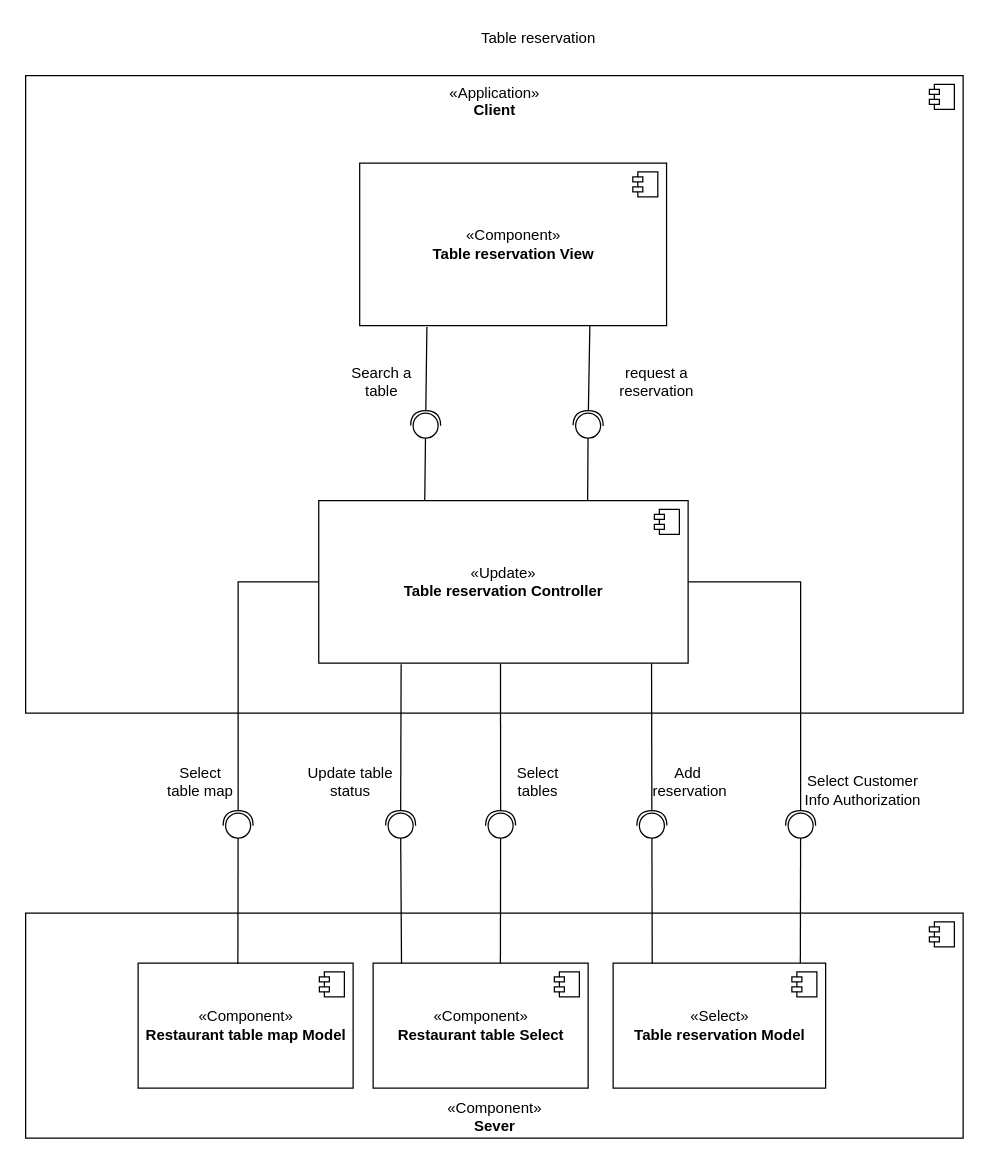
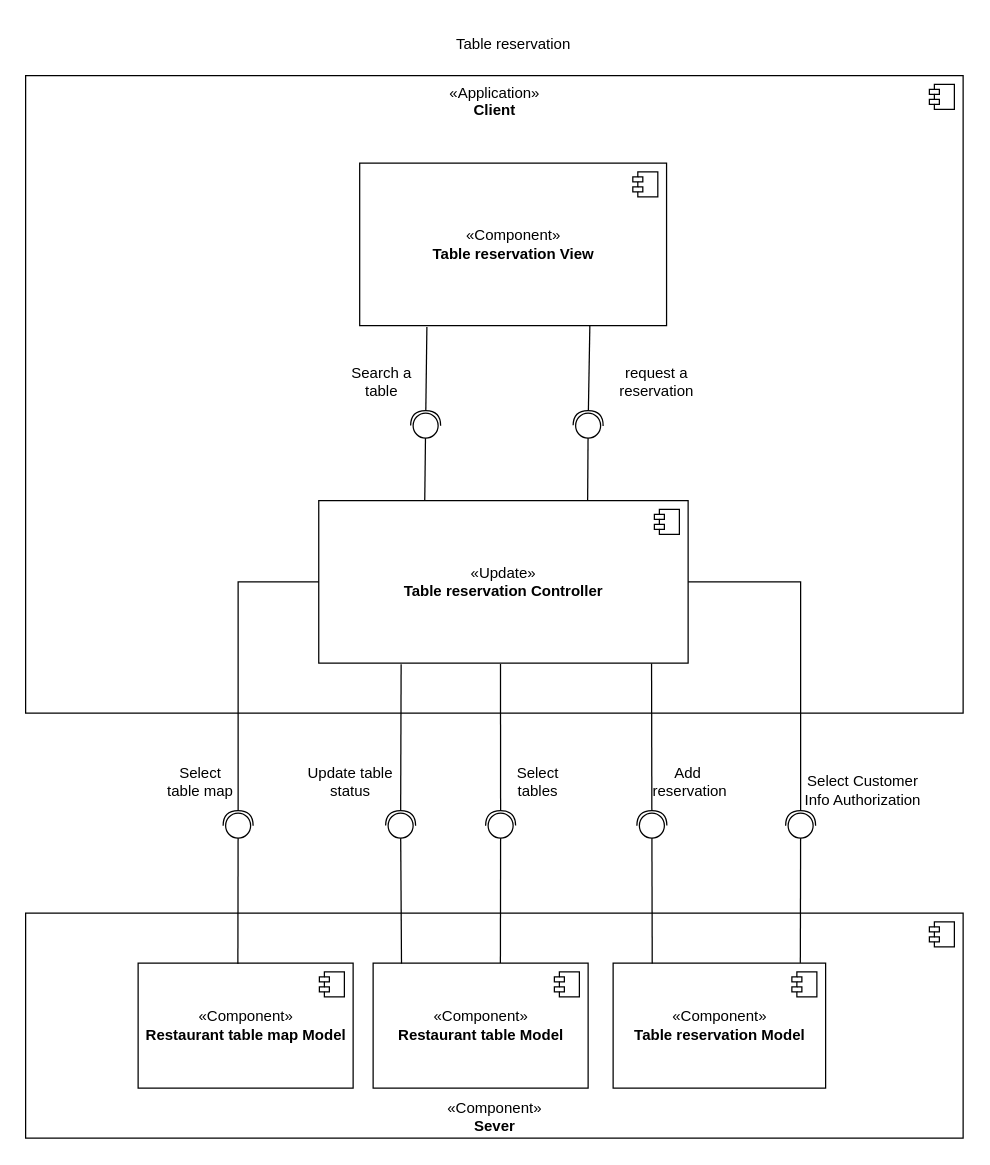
(538, 38) -> (513, 44)
(481, 1026) -> (481, 1026)
(720, 1026) -> (720, 1026)
